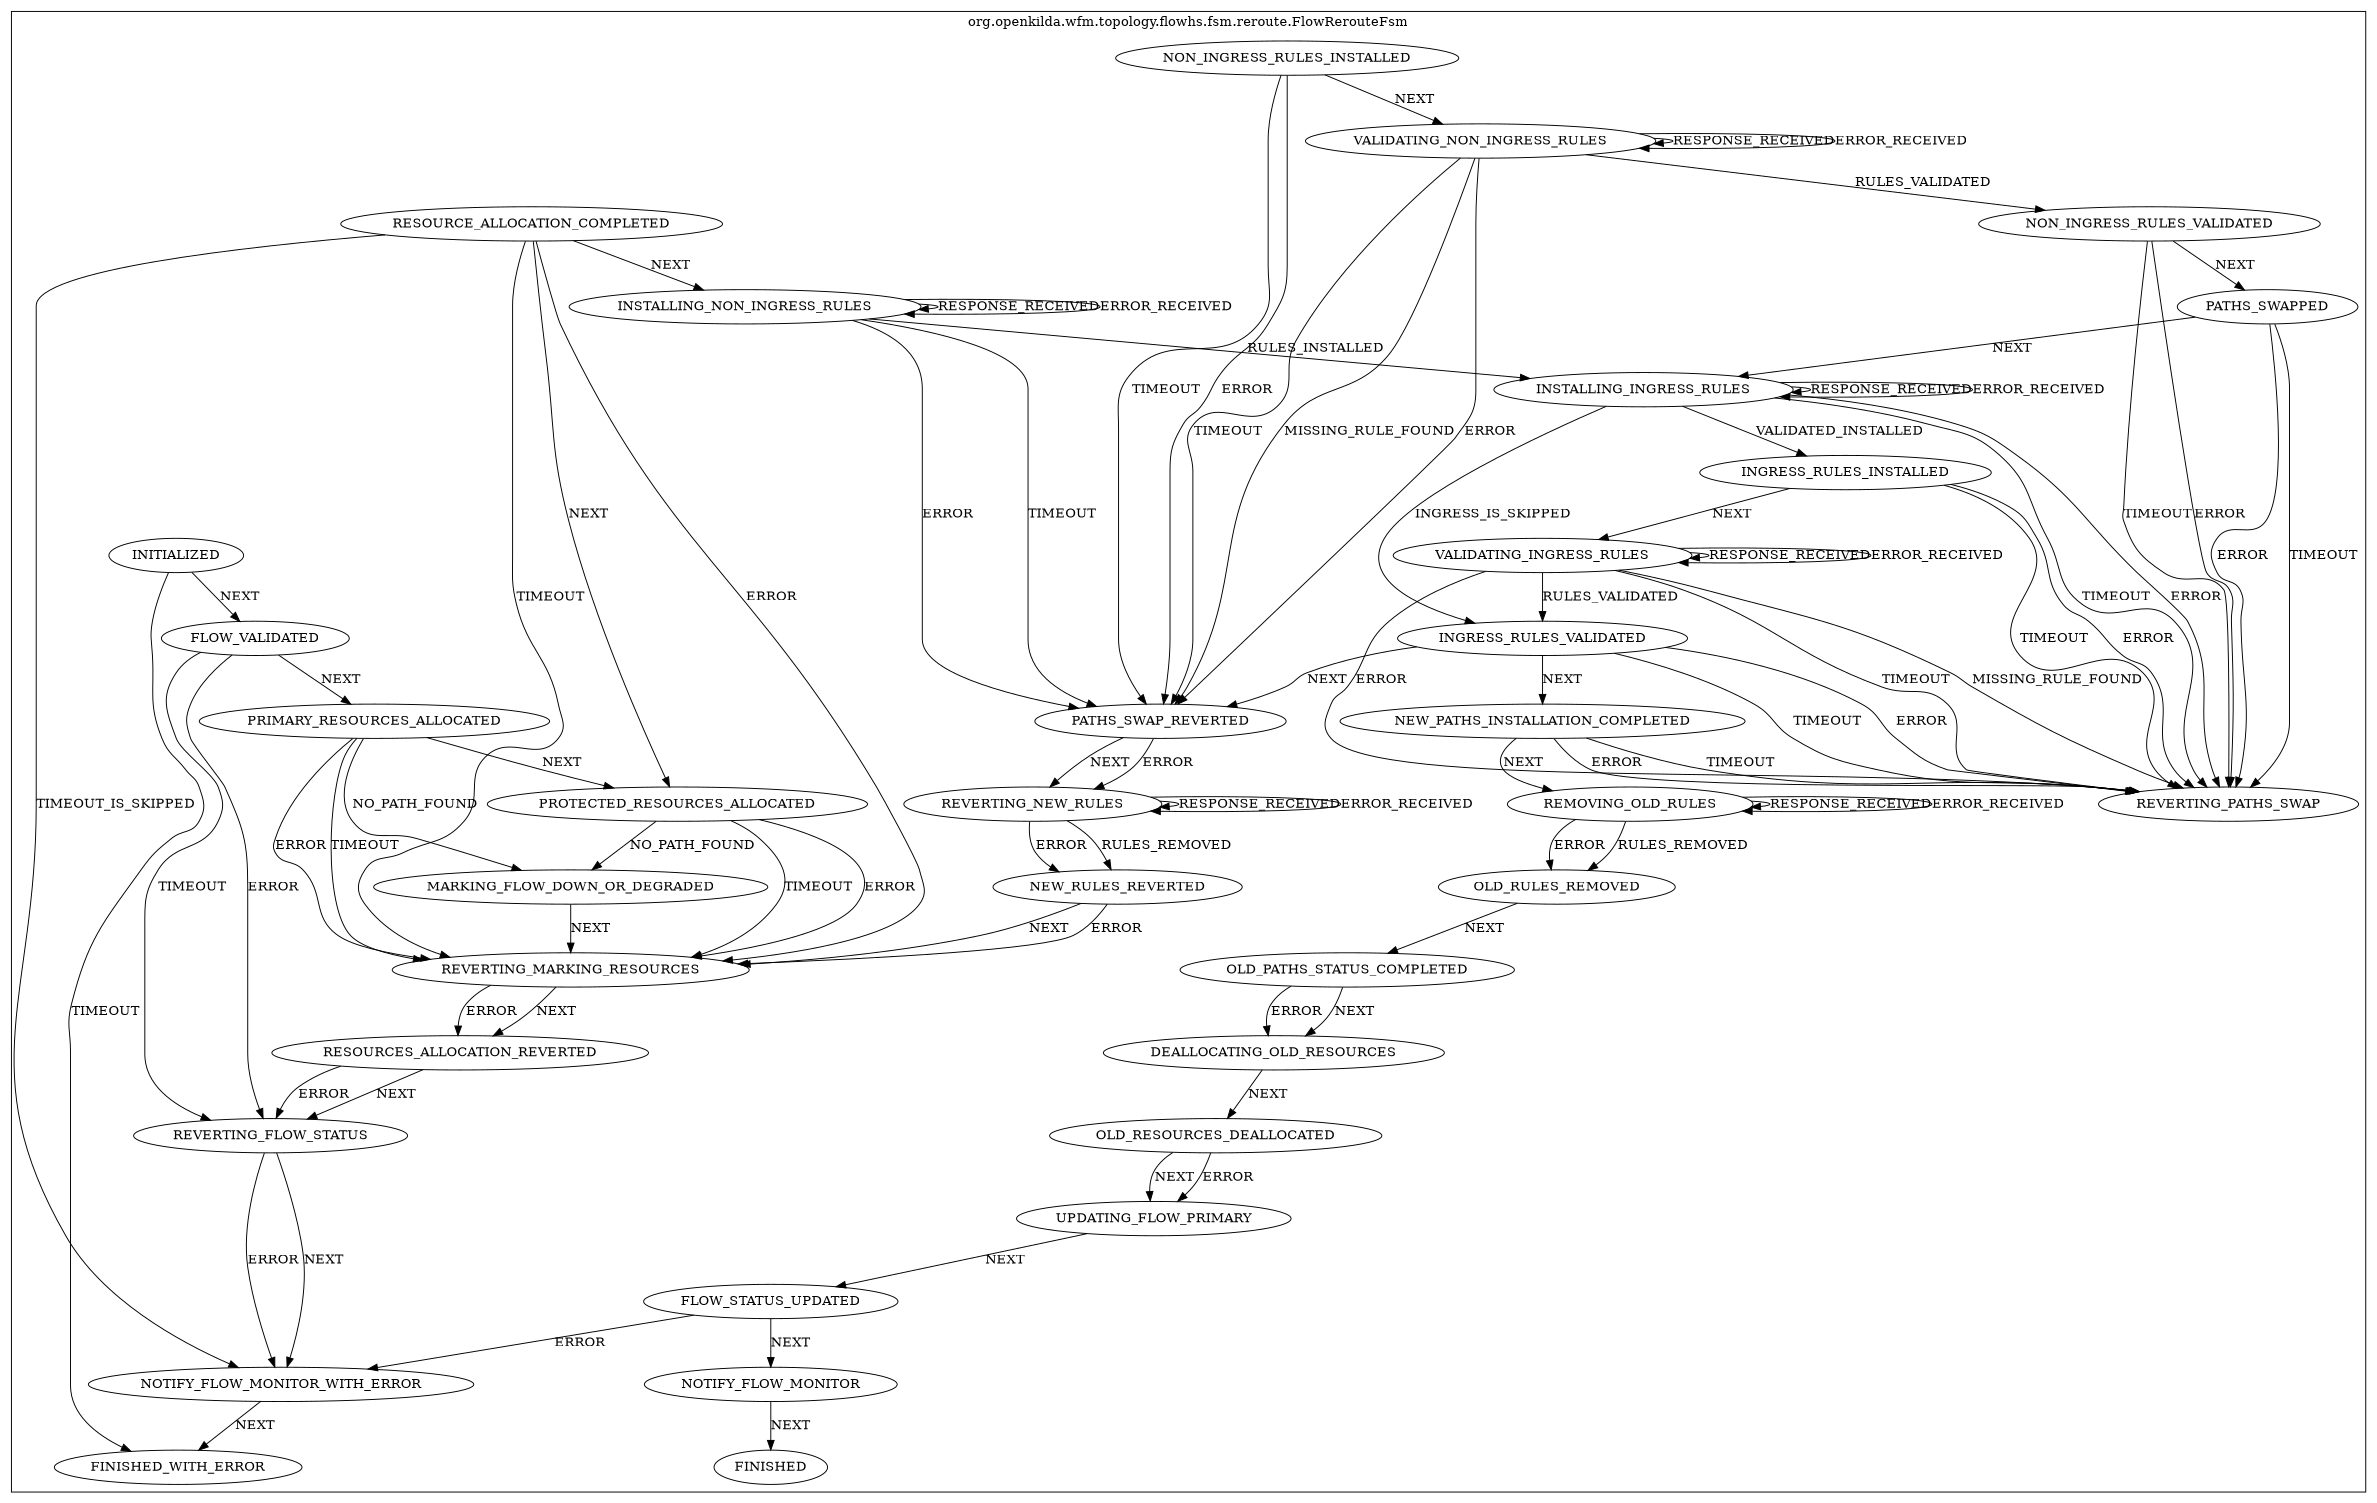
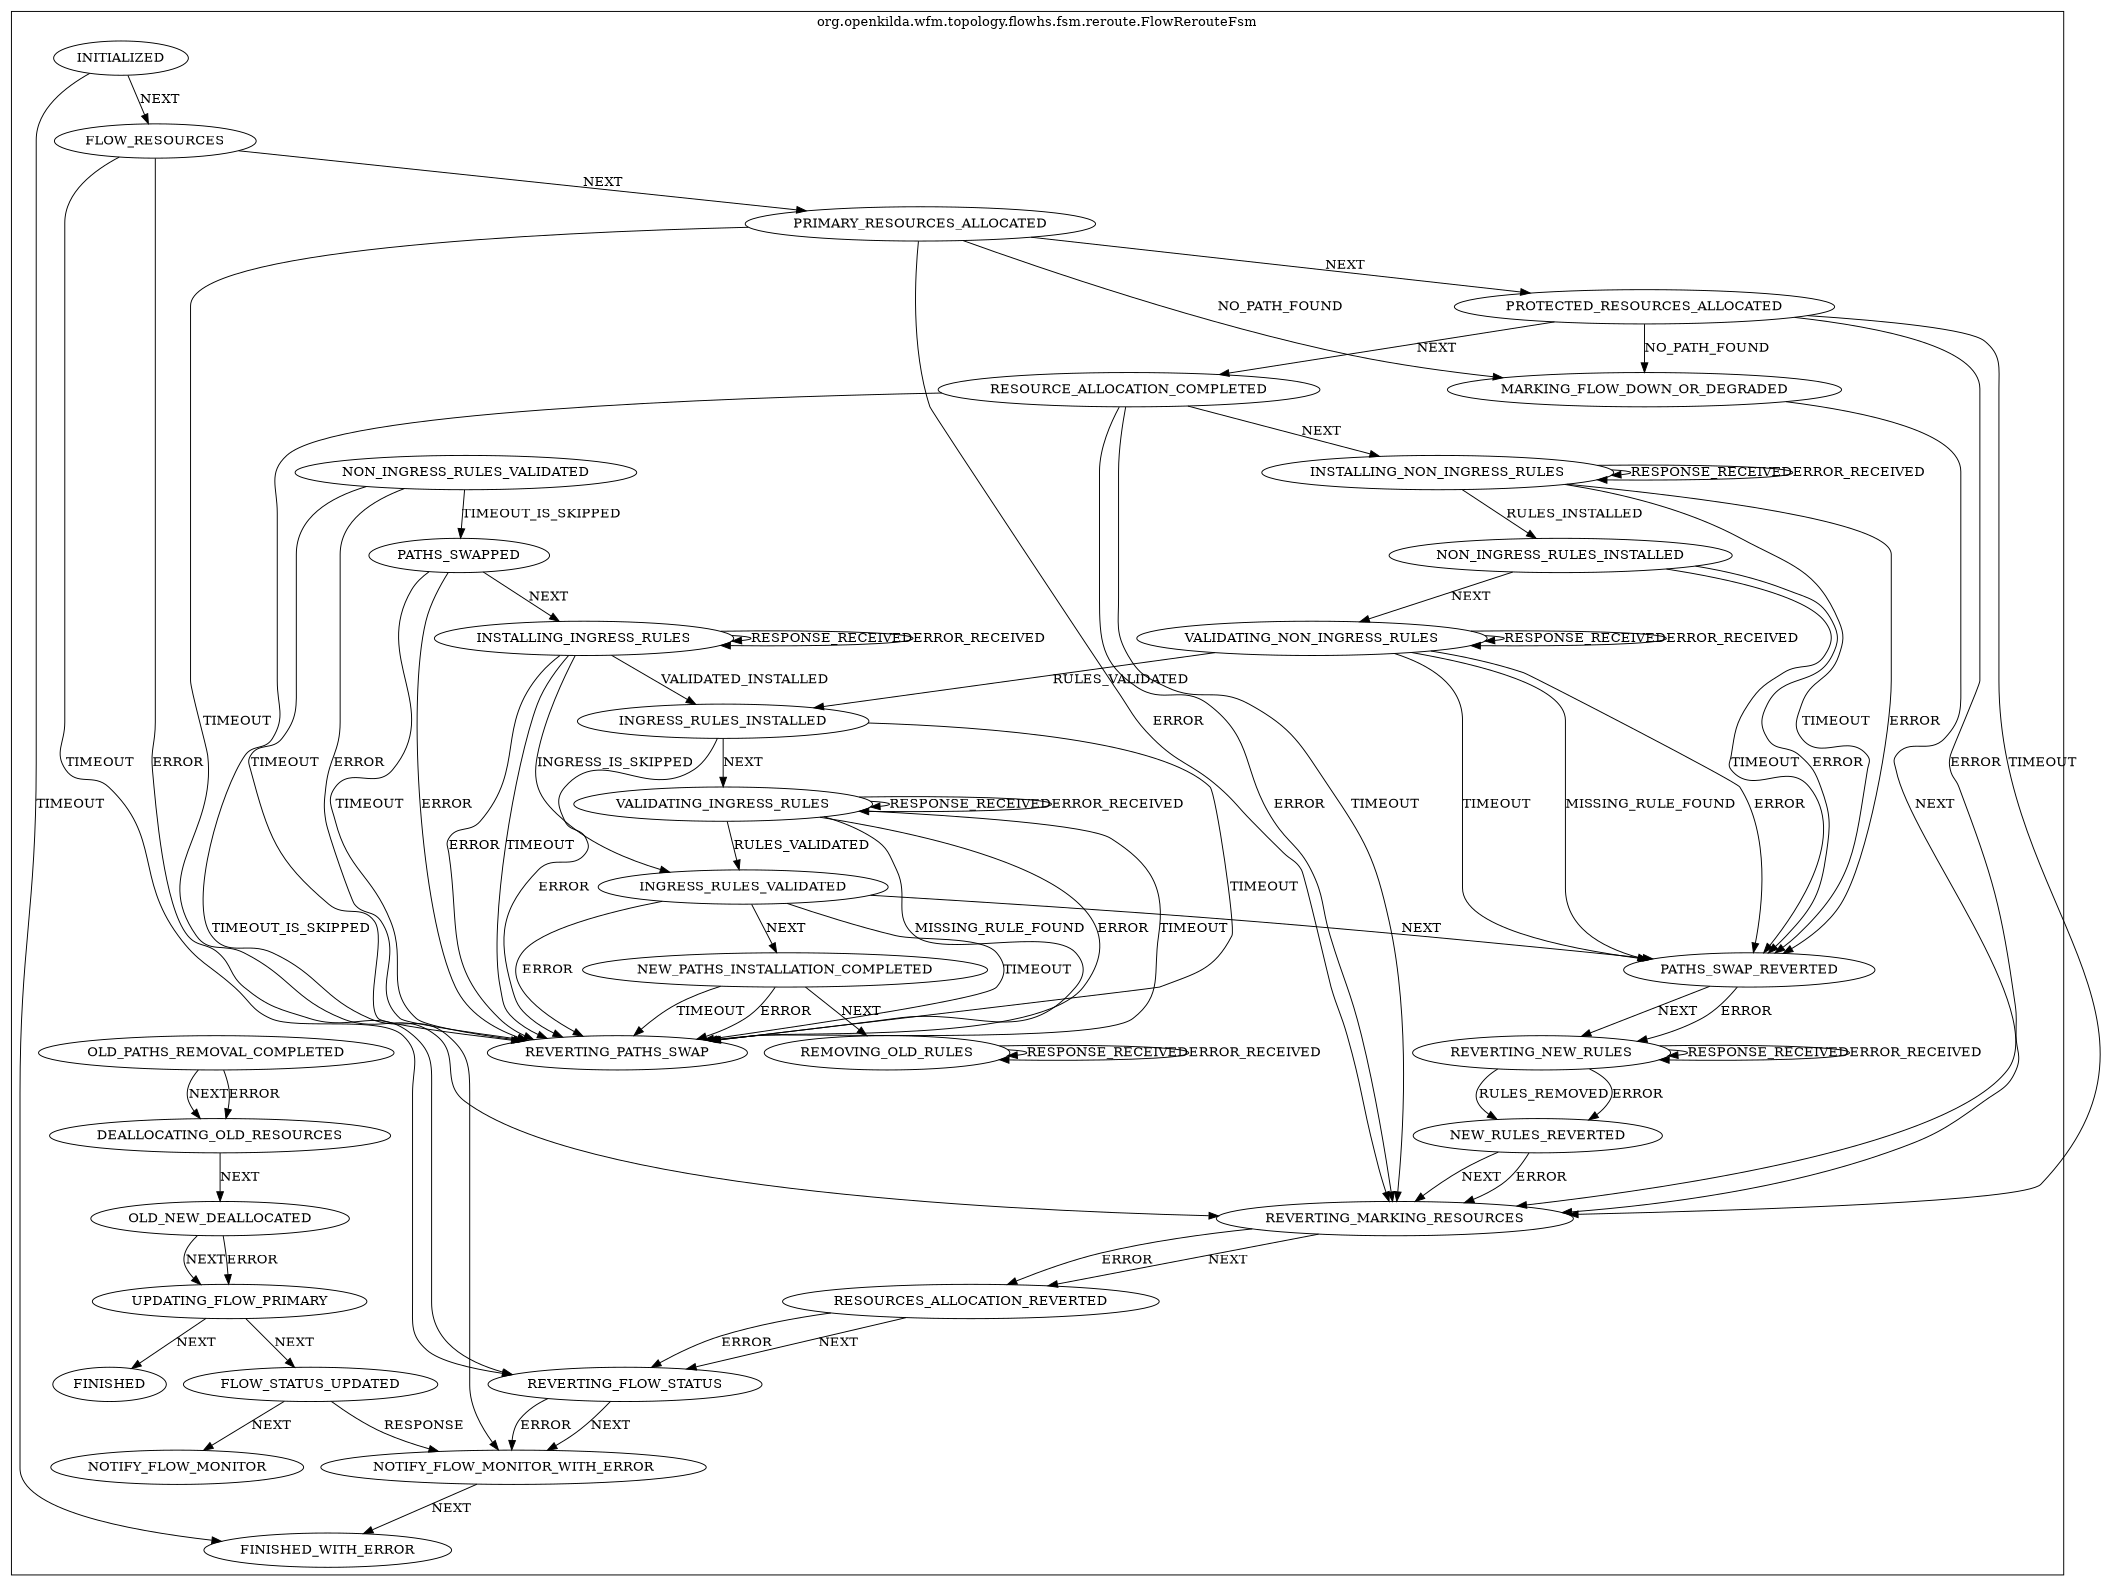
(1811, 182) -> (1019, 680)
(2235, 265) -> (542, 514)
(1162, 345) -> (1495, 511)
(568, 517) -> (1392, 347)
(255, 638) -> (155, 141)
(1557, 887) -> none
(1347, 970) -> (216, 1053)
(1216, 1136) -> (220, 1219)
(580, 1343) -> (424, 1426)
(771, 1421) -> (173, 1341)
